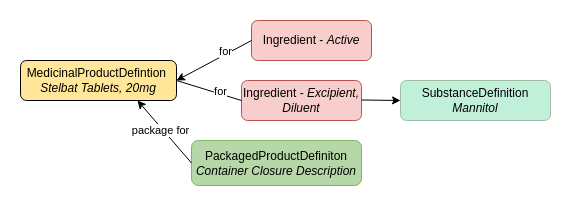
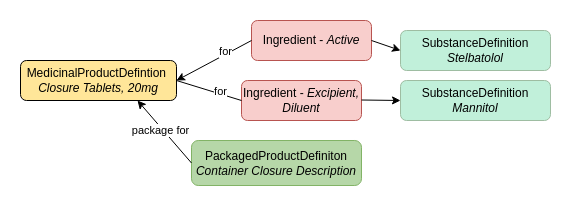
none -> (383, 44)
none -> (476, 51)
(99, 81) -> (99, 81)
